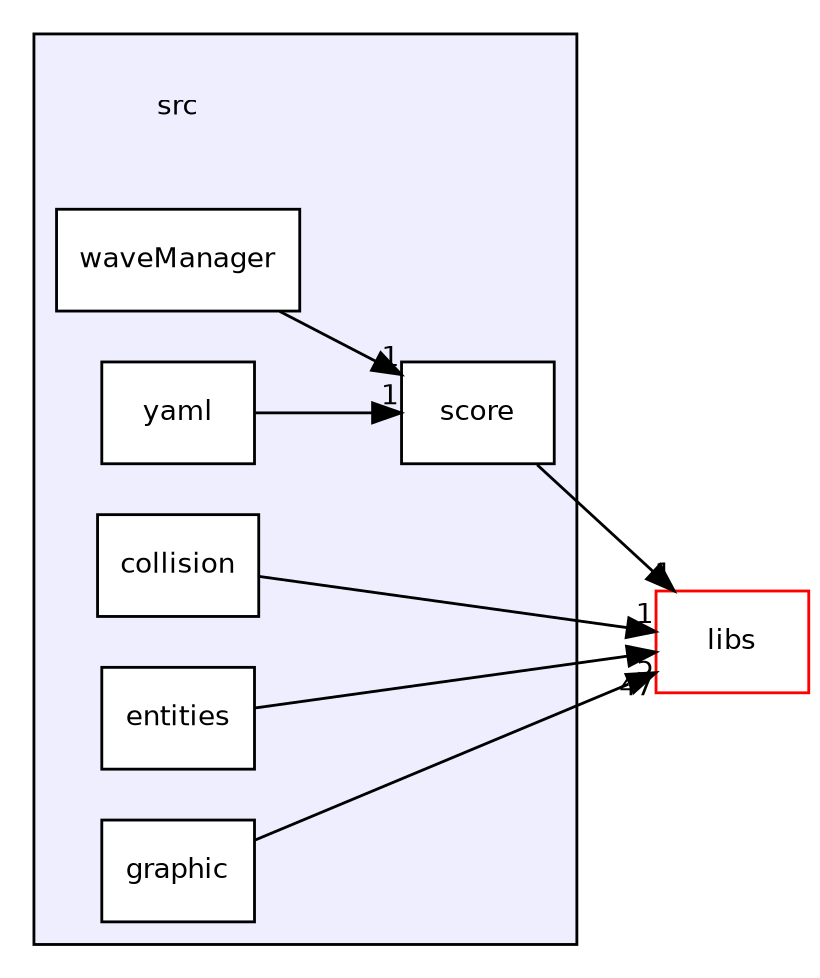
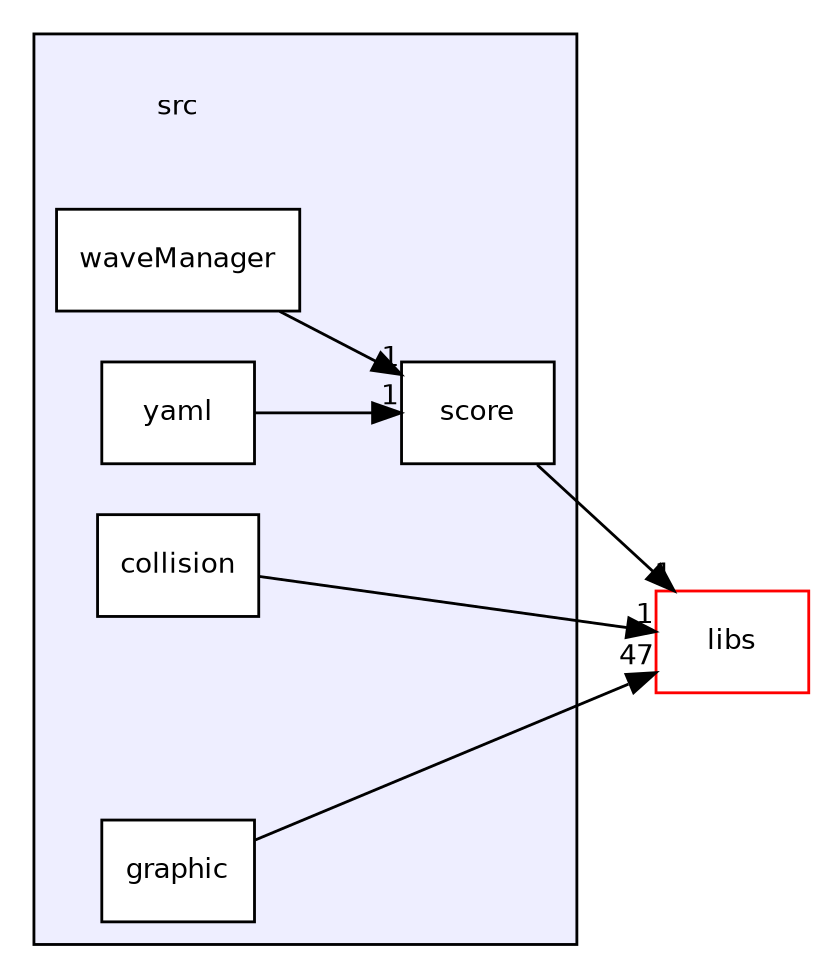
(178, 718) -> none
